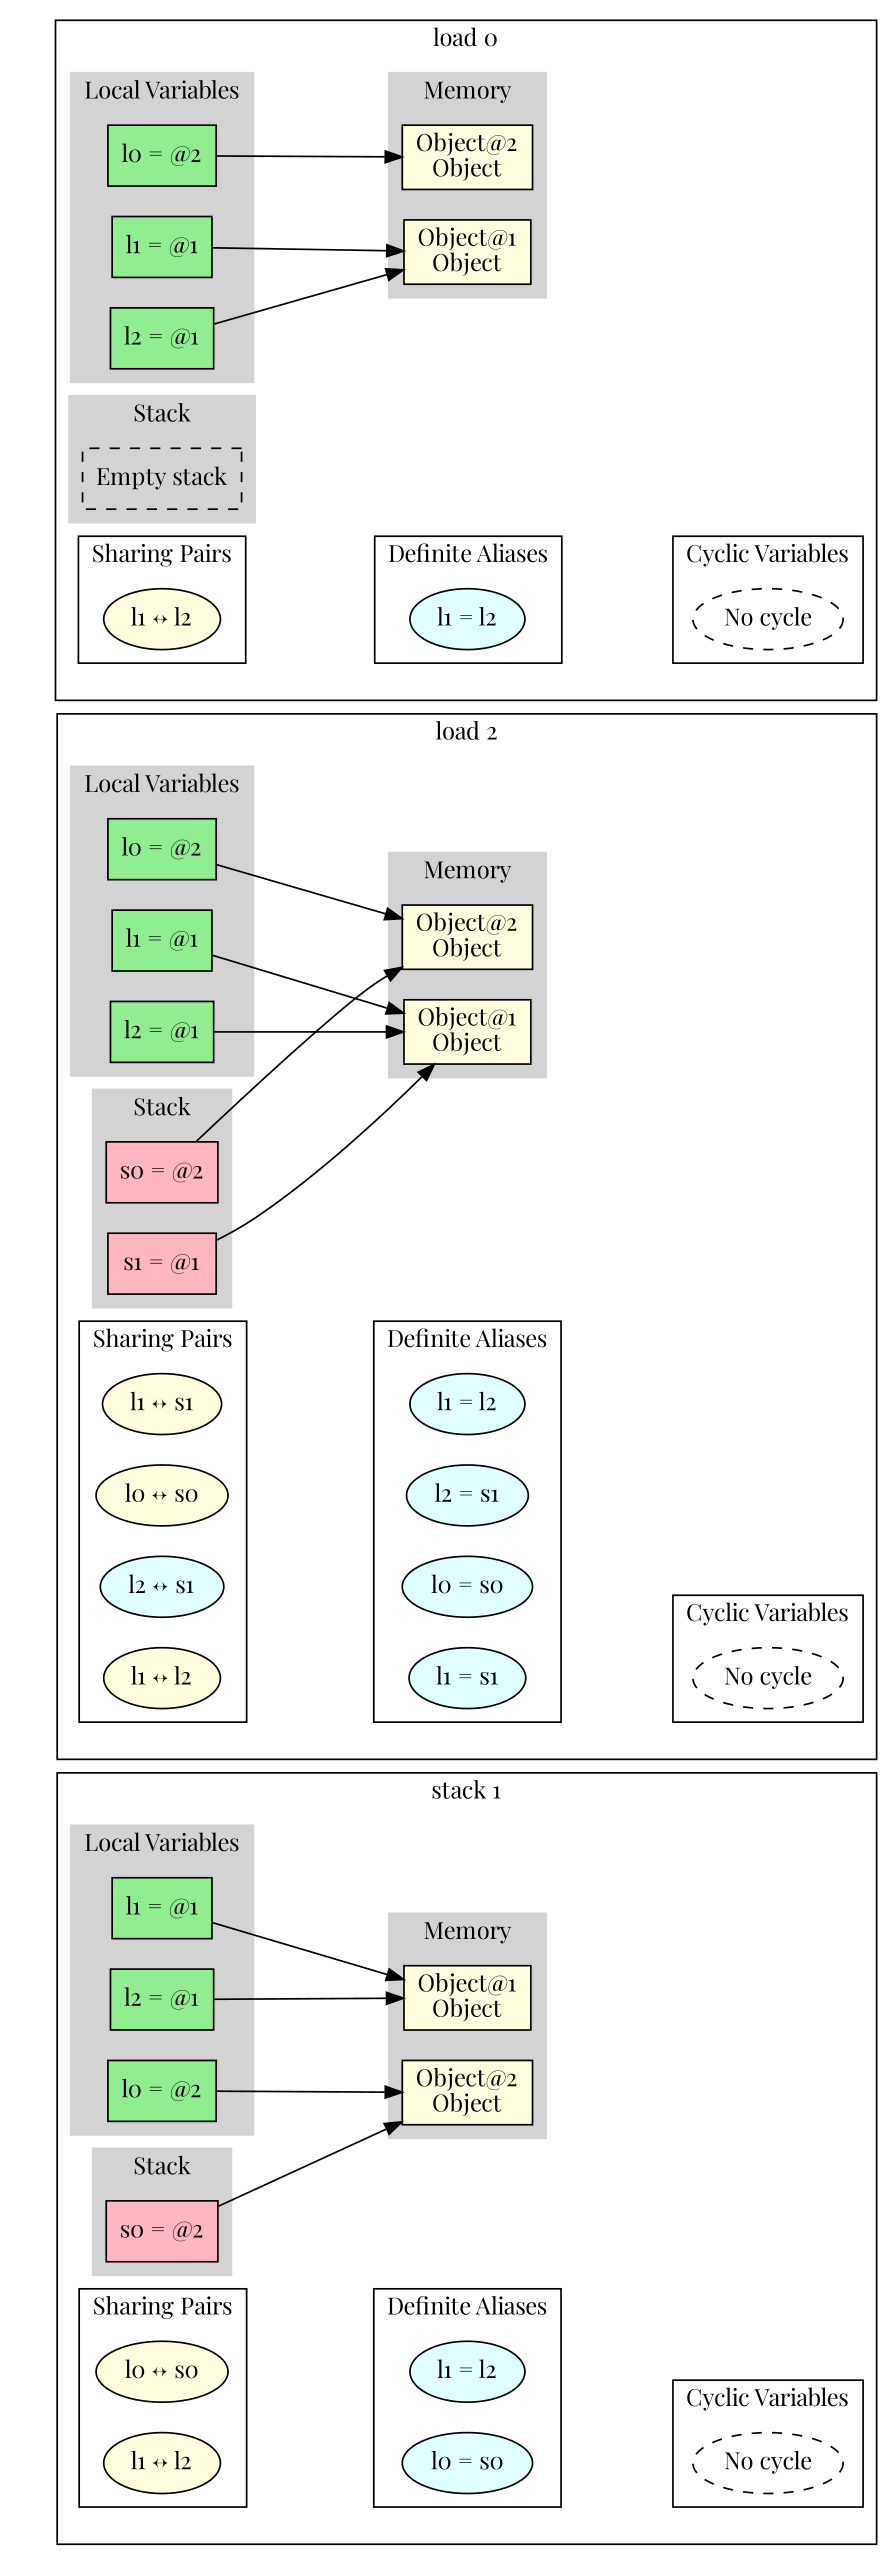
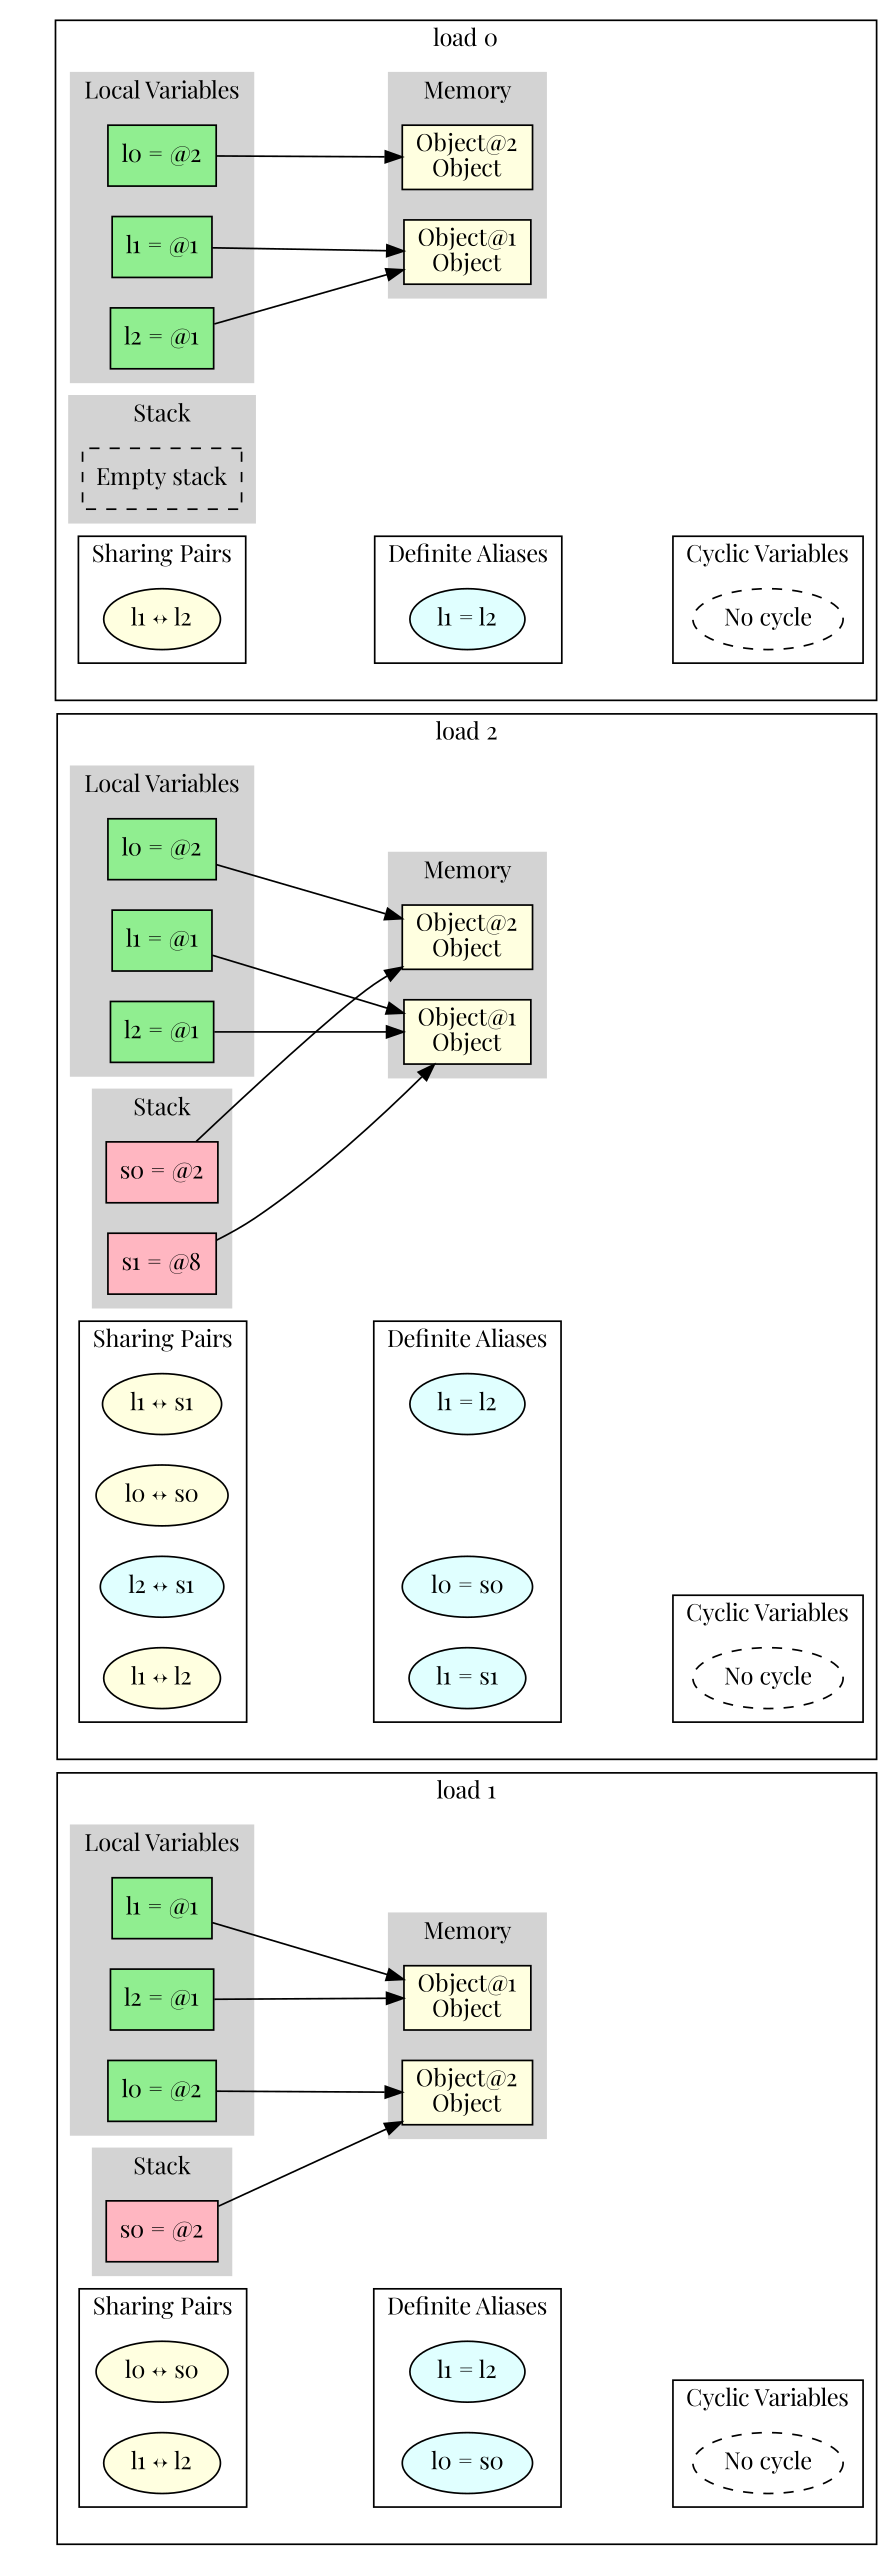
(162, 1264) -> (162, 1264)
(467, 1495) -> none
(467, 1792) -> (467, 1792)
